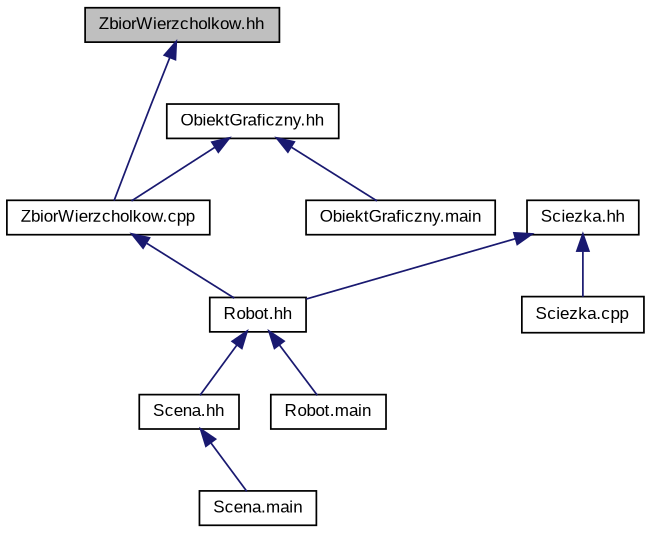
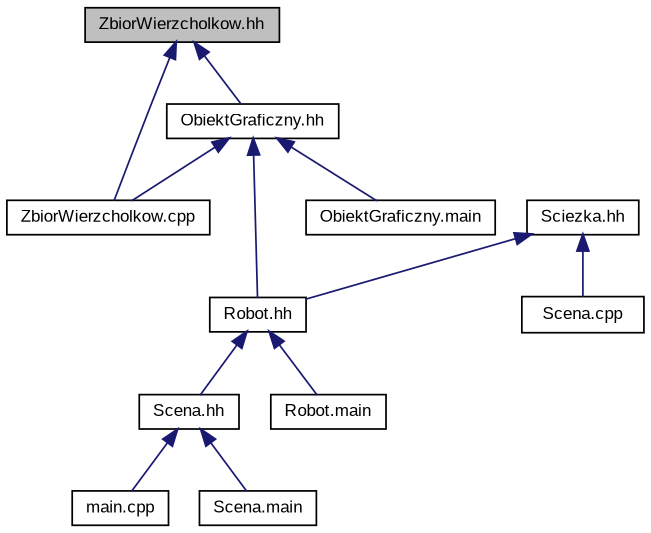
none -> (223, 80)
(190, 271) -> (256, 227)
(583, 315) -> (583, 315)
none -> (120, 508)
